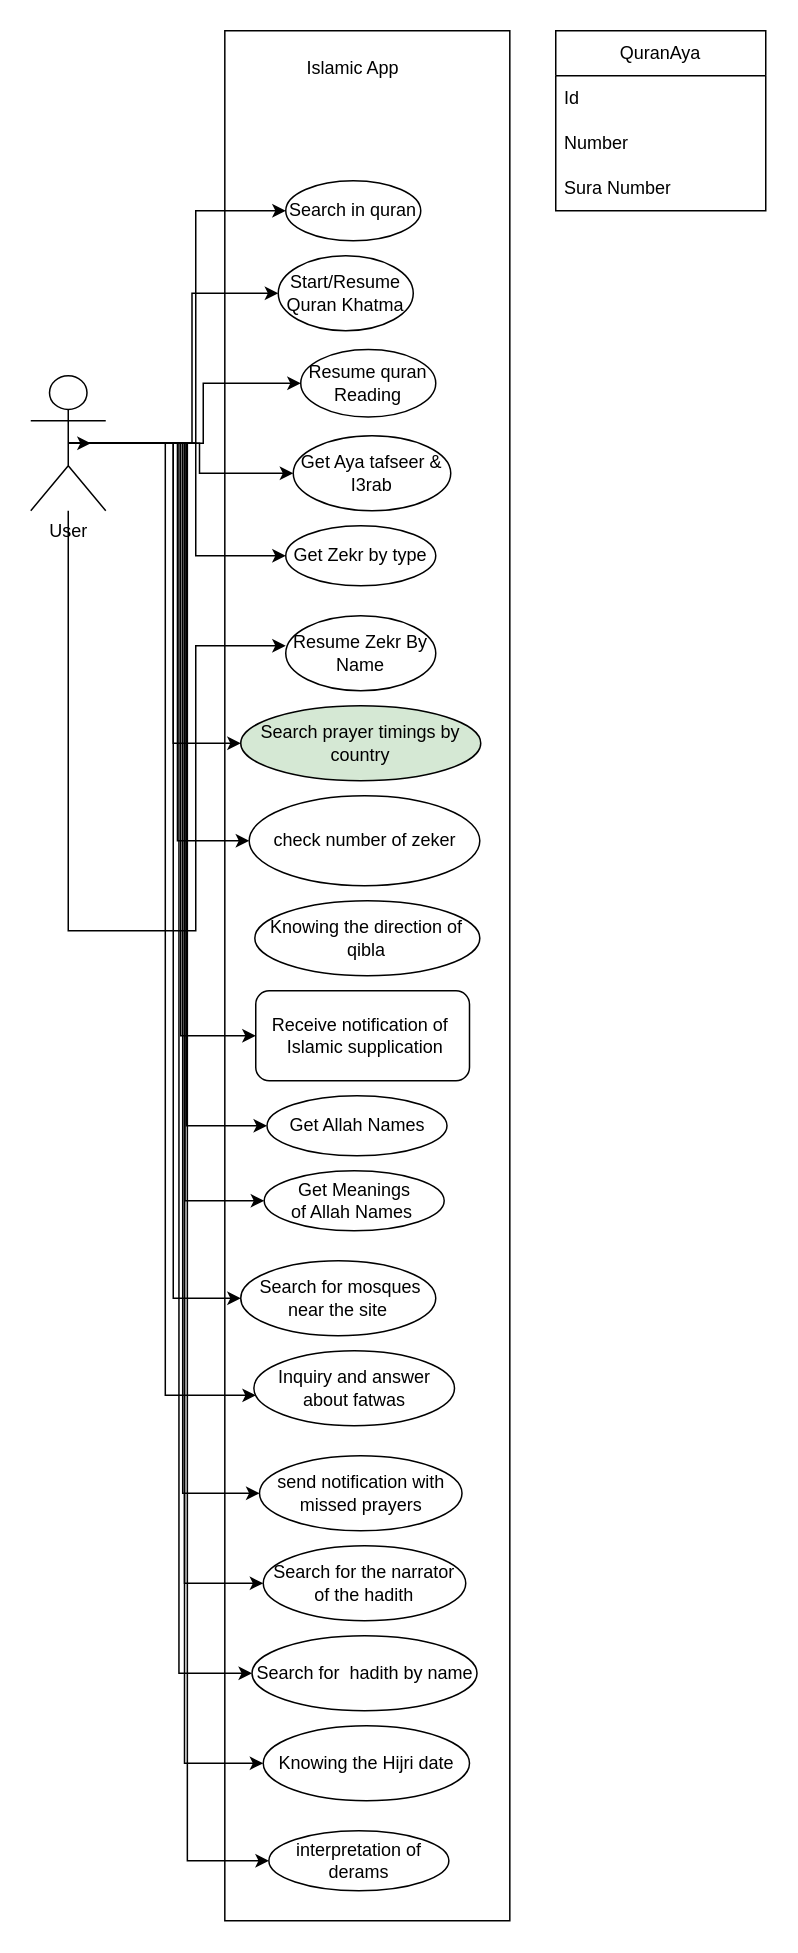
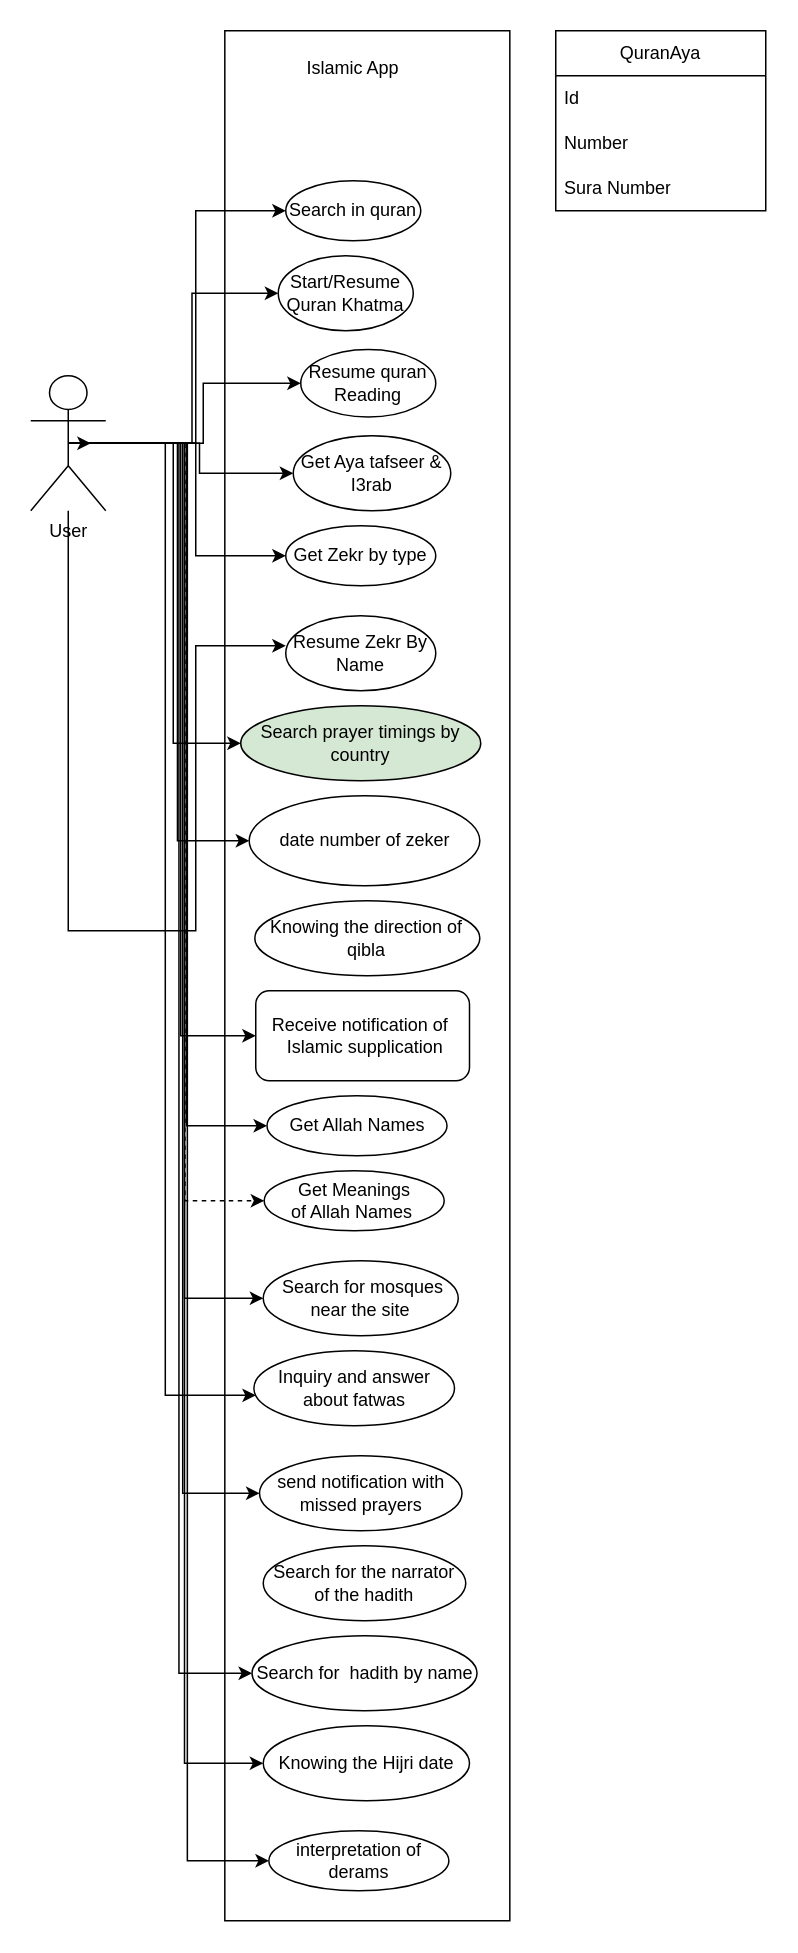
(365, 841) -> (365, 841)
(221, 1201) -> (221, 1201)
(338, 1298) -> (361, 1298)
(222, 1583) -> none
